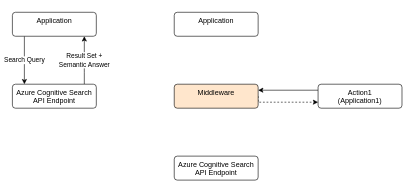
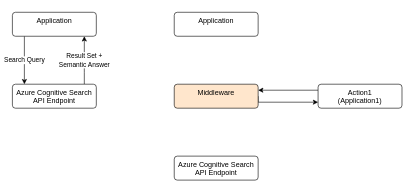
(285, 102) -> (285, 102)
